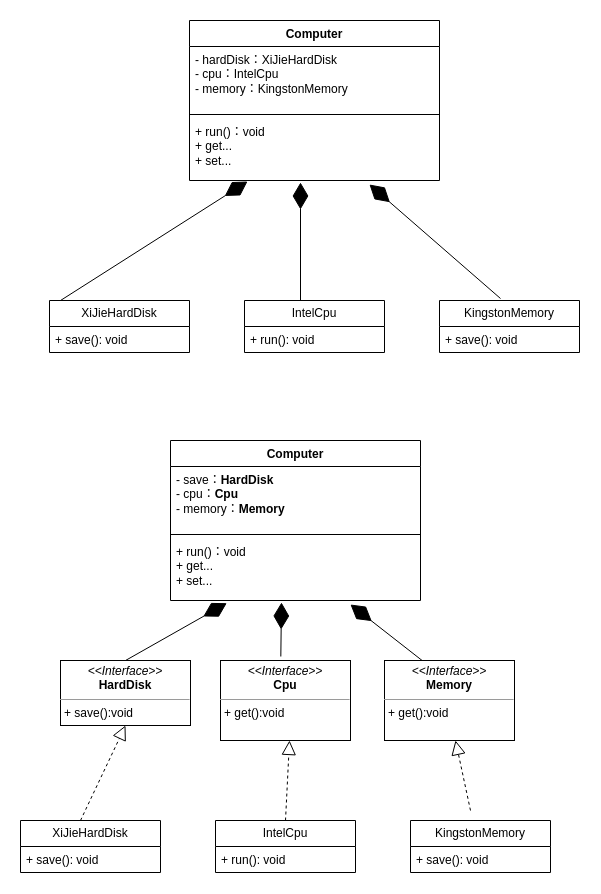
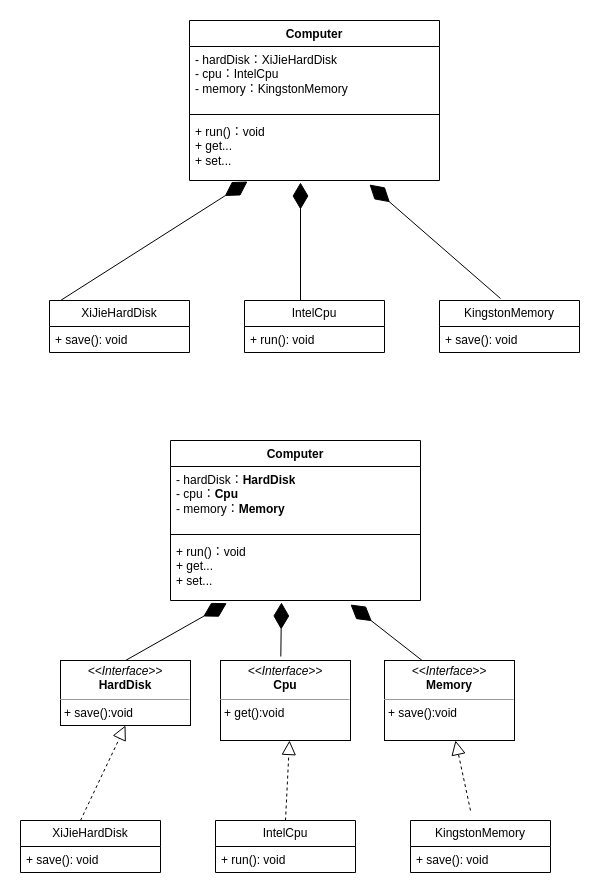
(228, 495) -> (238, 495)
(428, 682) -> (428, 682)
